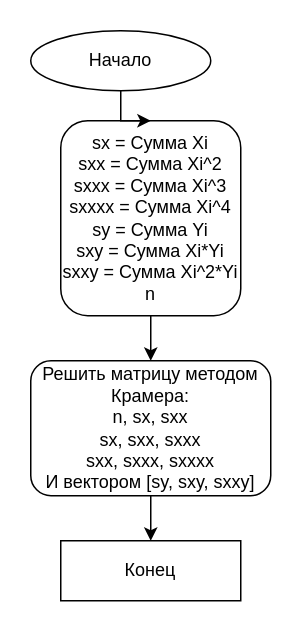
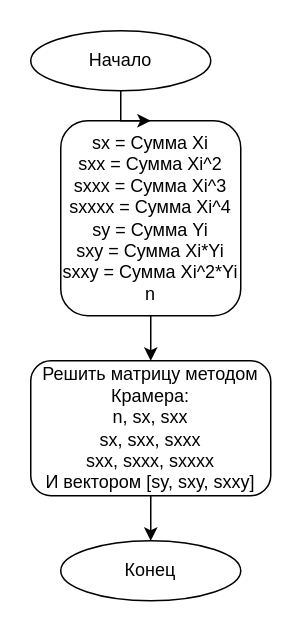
(151, 571) -> (151, 571)
